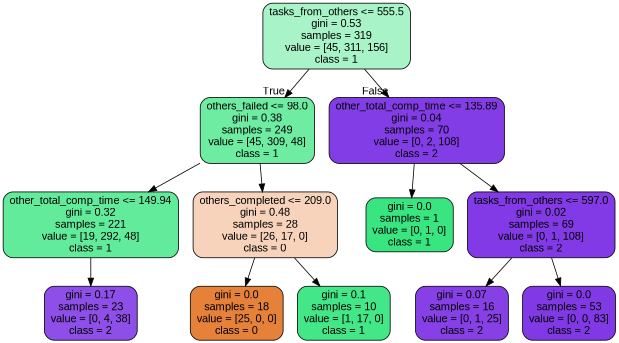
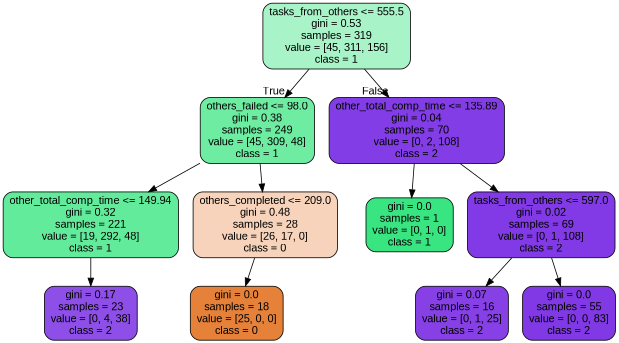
(344, 313) -> none
(569, 313) -> (569, 313)
